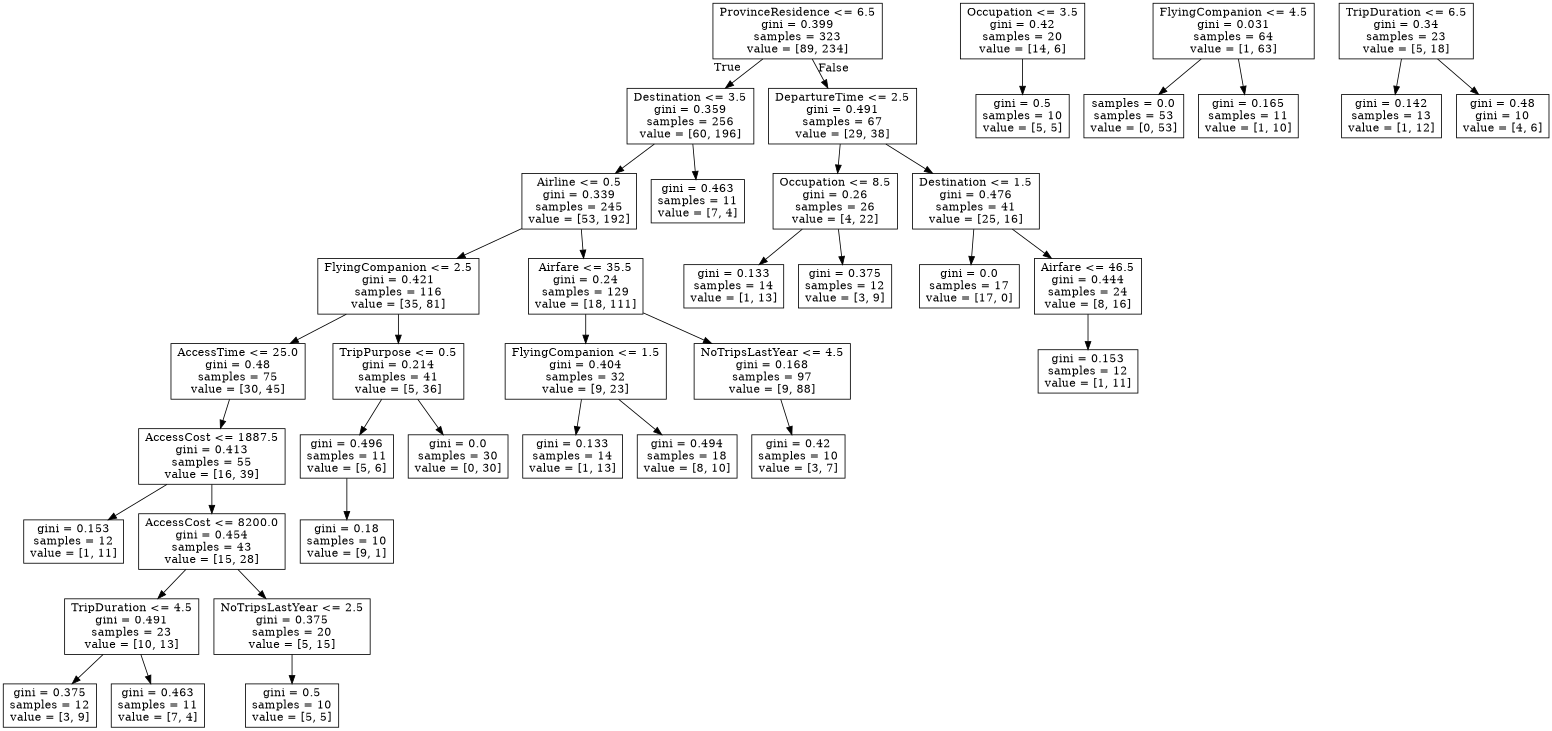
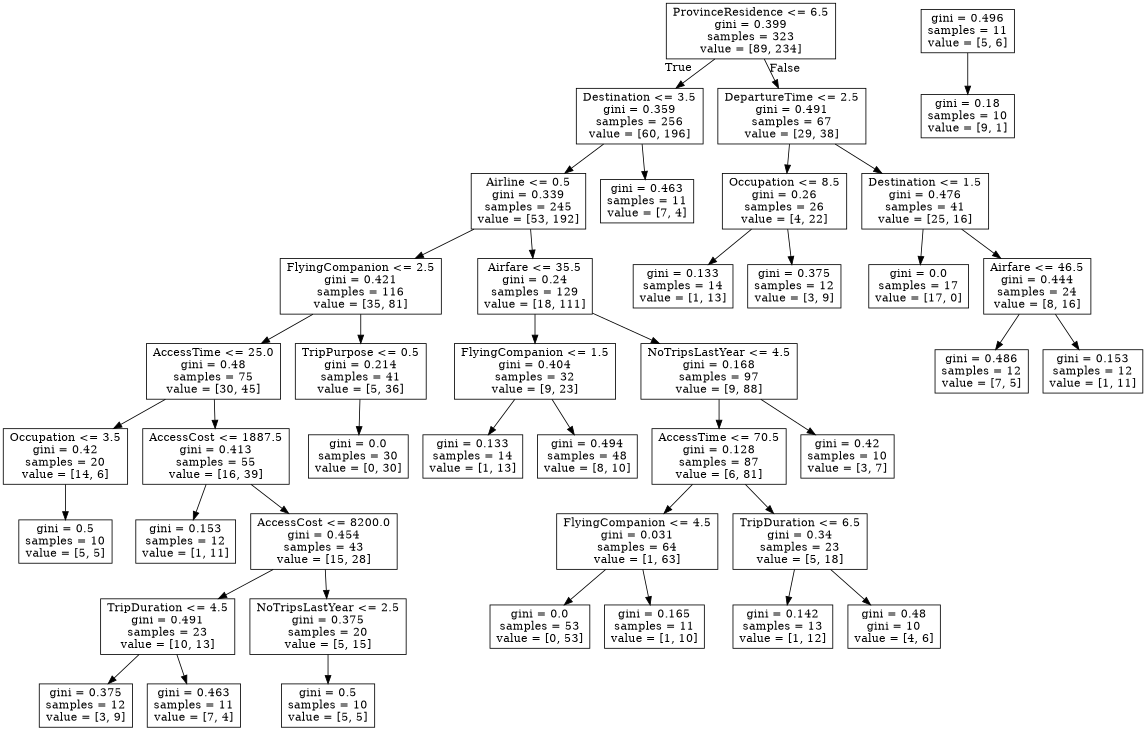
(1134, 116) -> (540, 627)
none -> (982, 371)
none -> (143, 412)
(373, 414) -> none
(687, 456) -> (587, 456)
none -> (719, 456)
